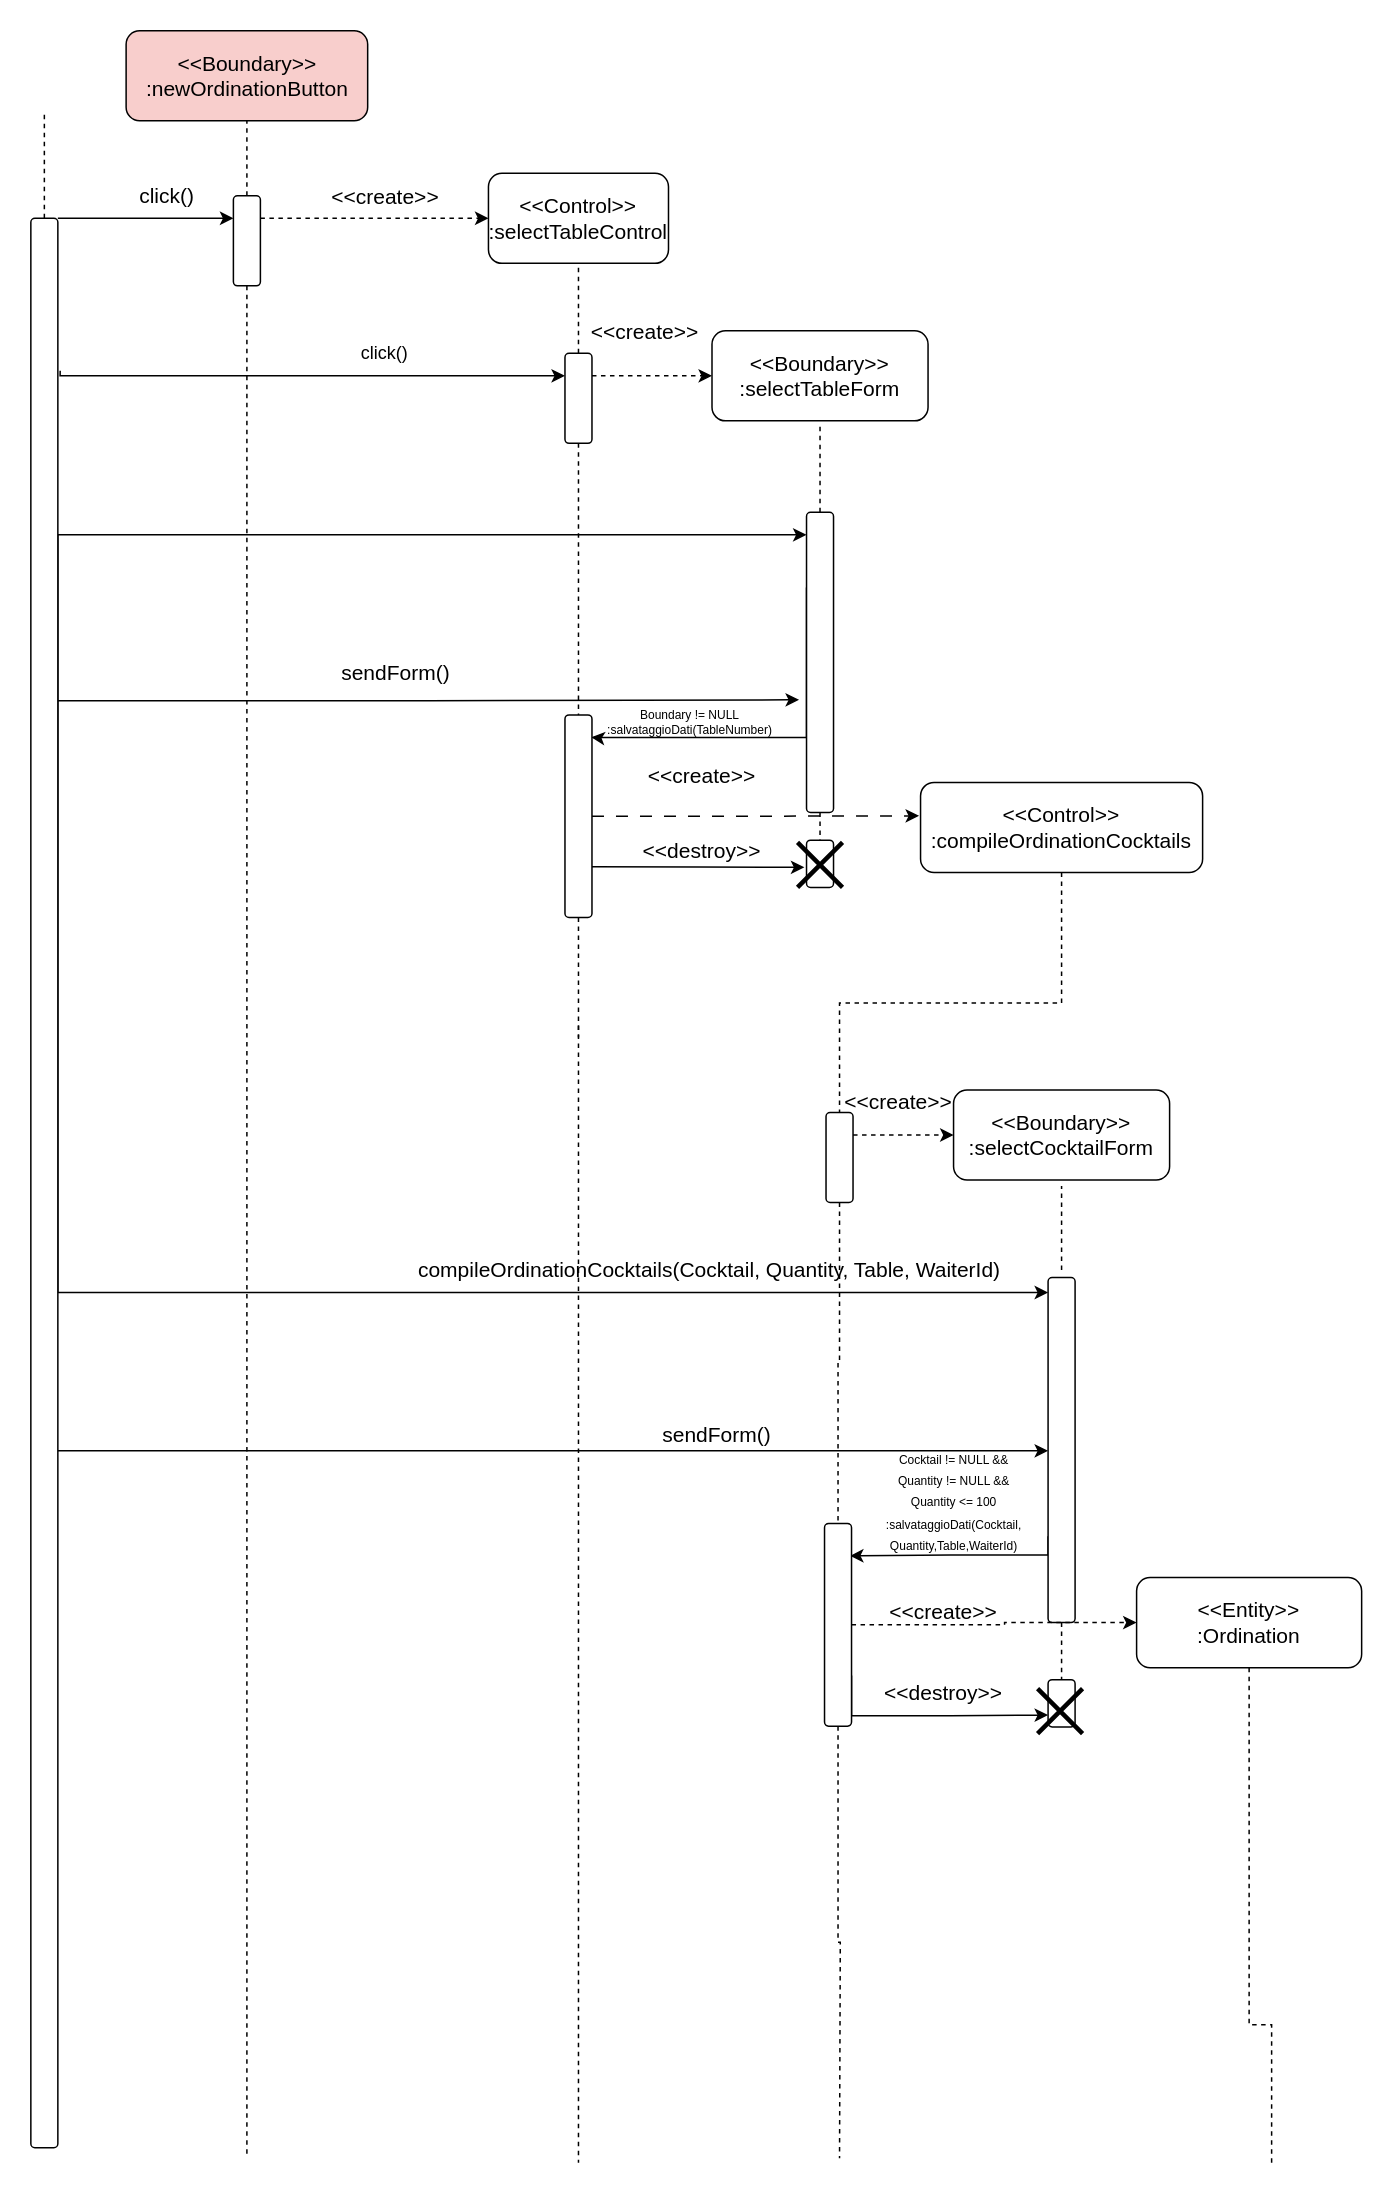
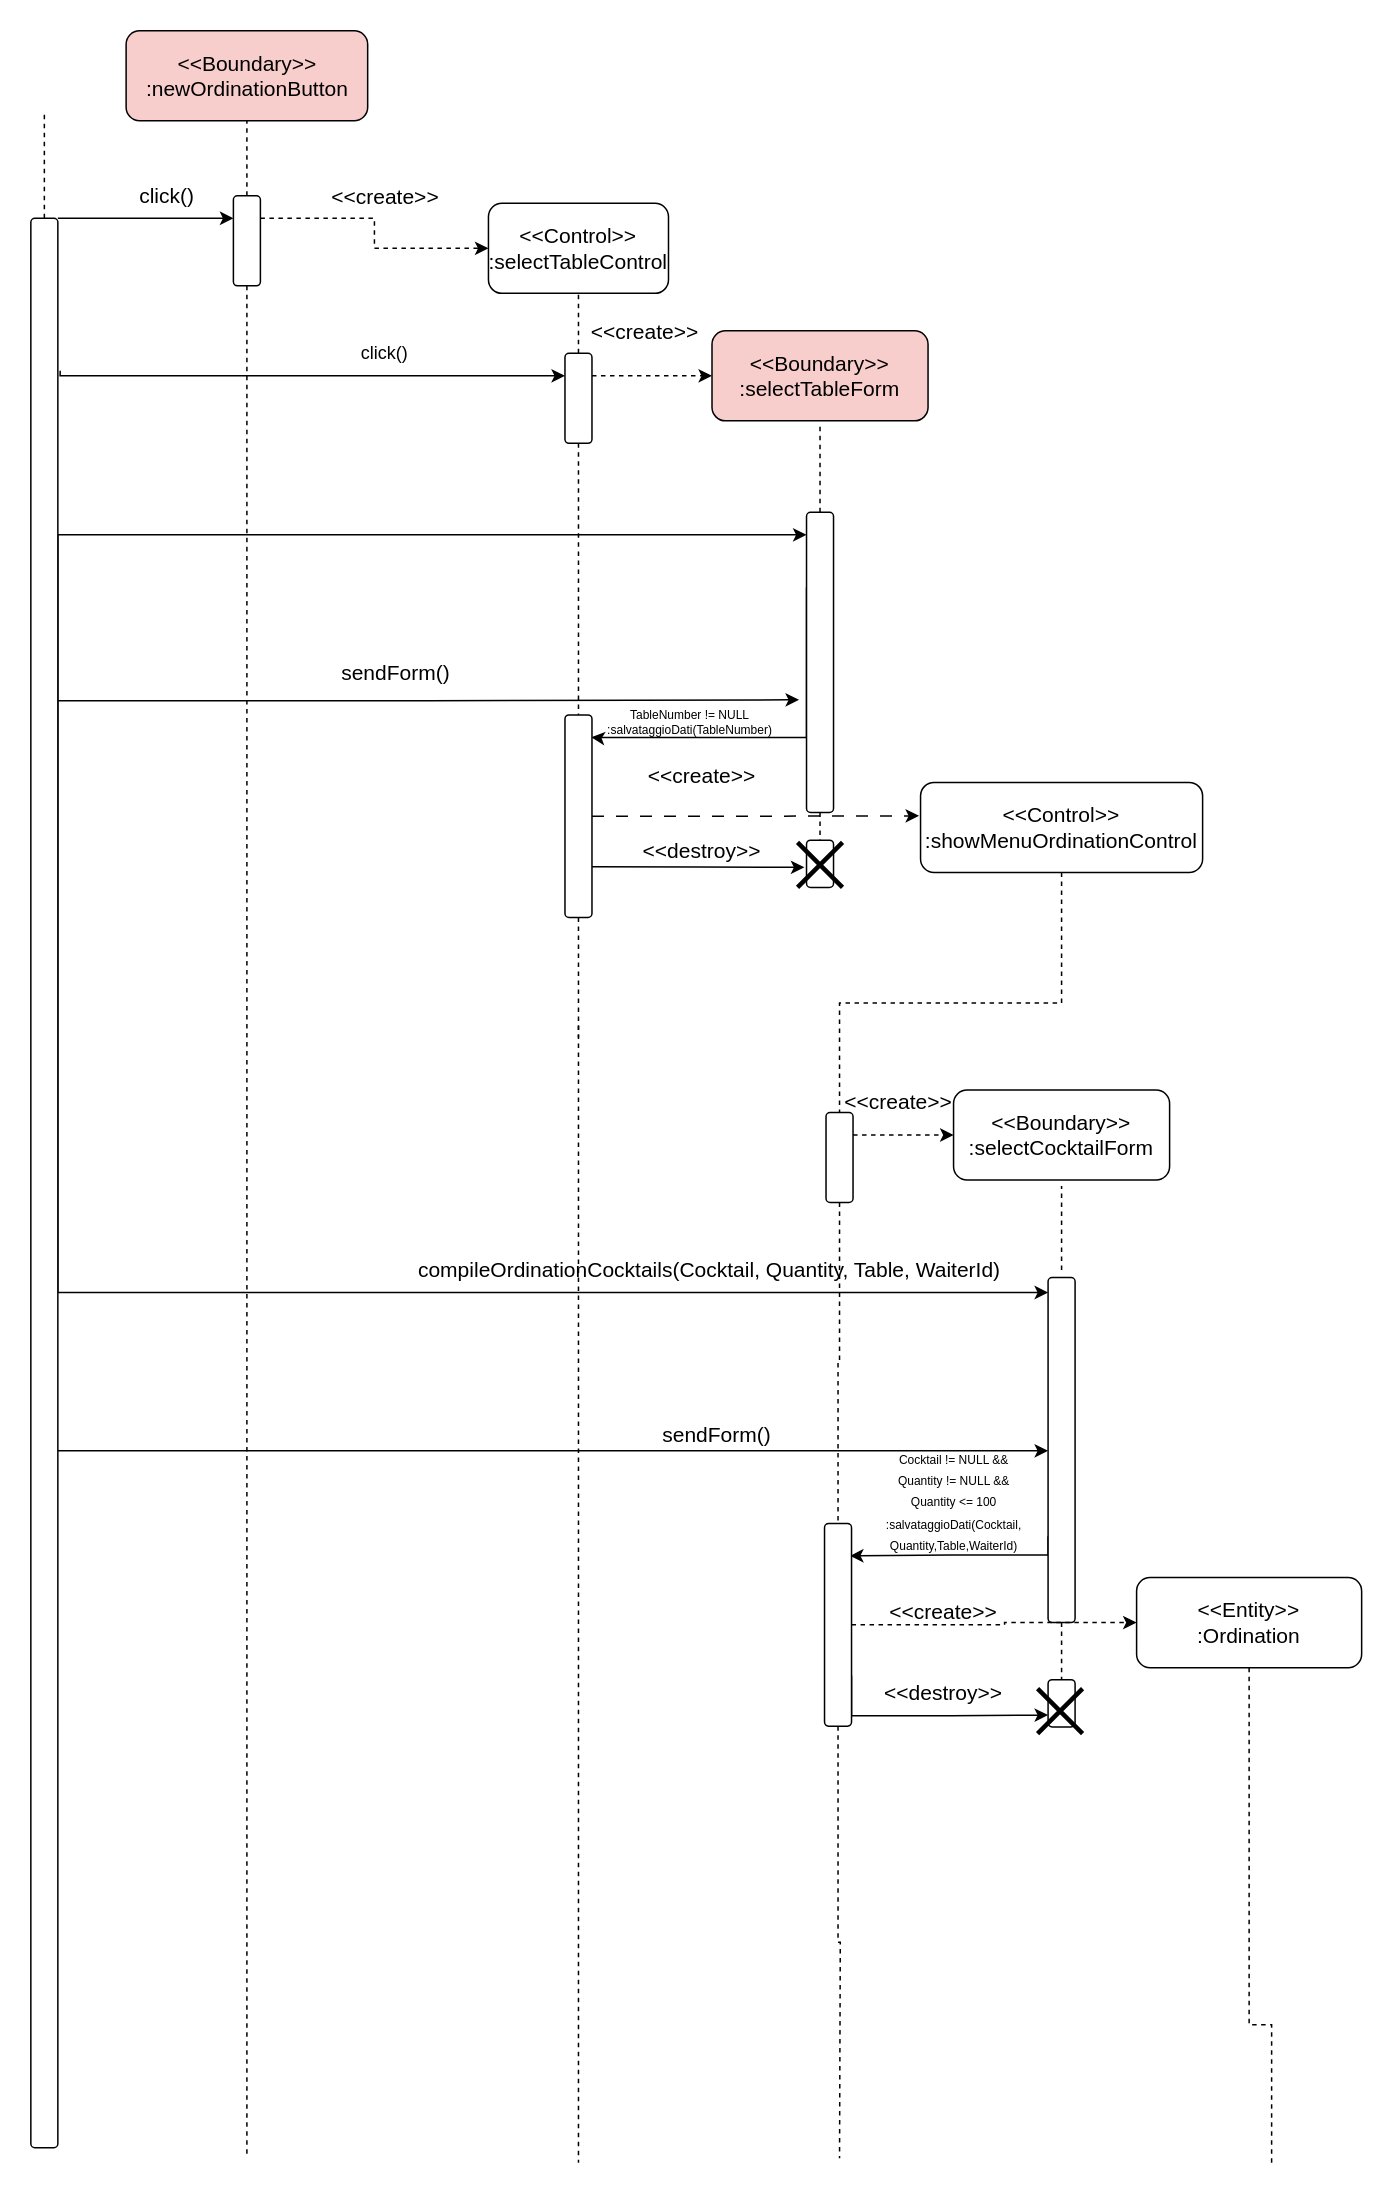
(578, 218) -> (578, 248)
(820, 376) -> (820, 376)
(690, 722) -> (690, 722)
(1061, 827) -> (1061, 827)
